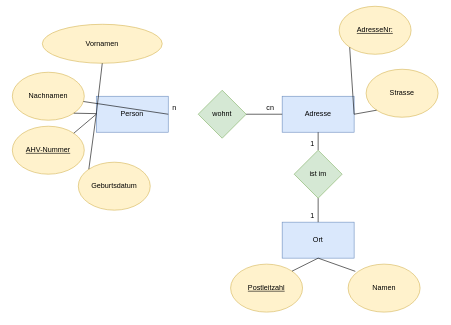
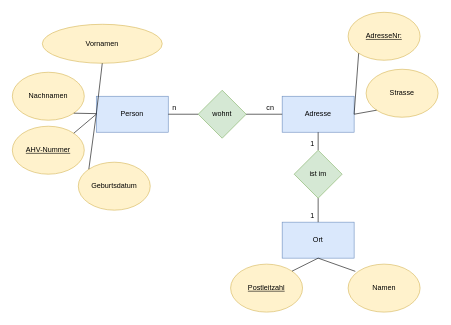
(375, 30) -> (384, 36)
(126, 108) -> (183, 114)
